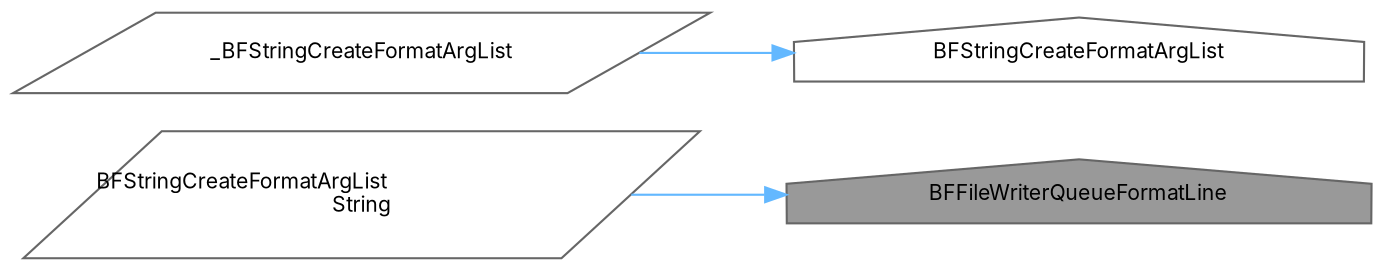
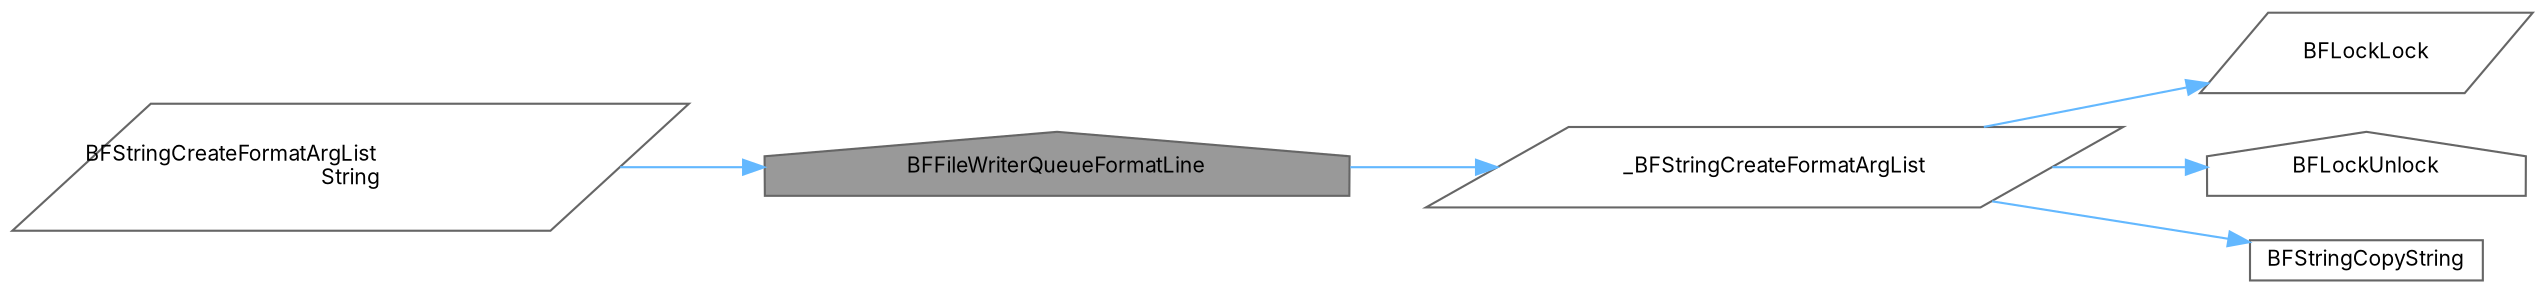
(1079, 53) -> (2366, 167)
none -> (2366, 53)
none -> (1413, 167)
none -> (2366, 260)
